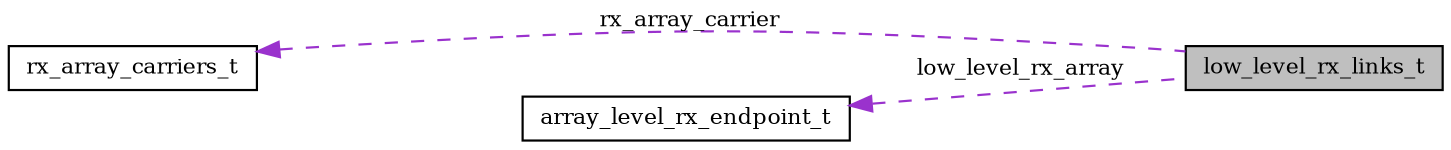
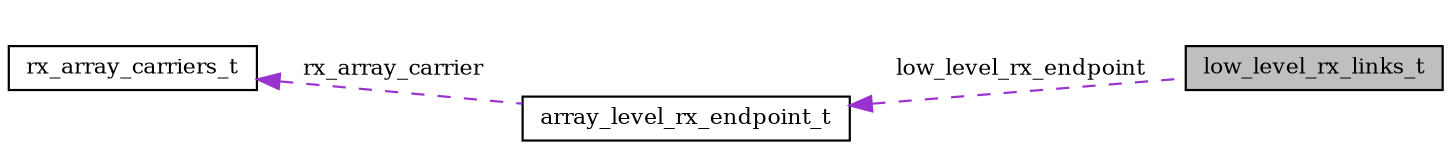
(733, 31) -> (401, 93)
(1018, 69) -> (1018, 69)
